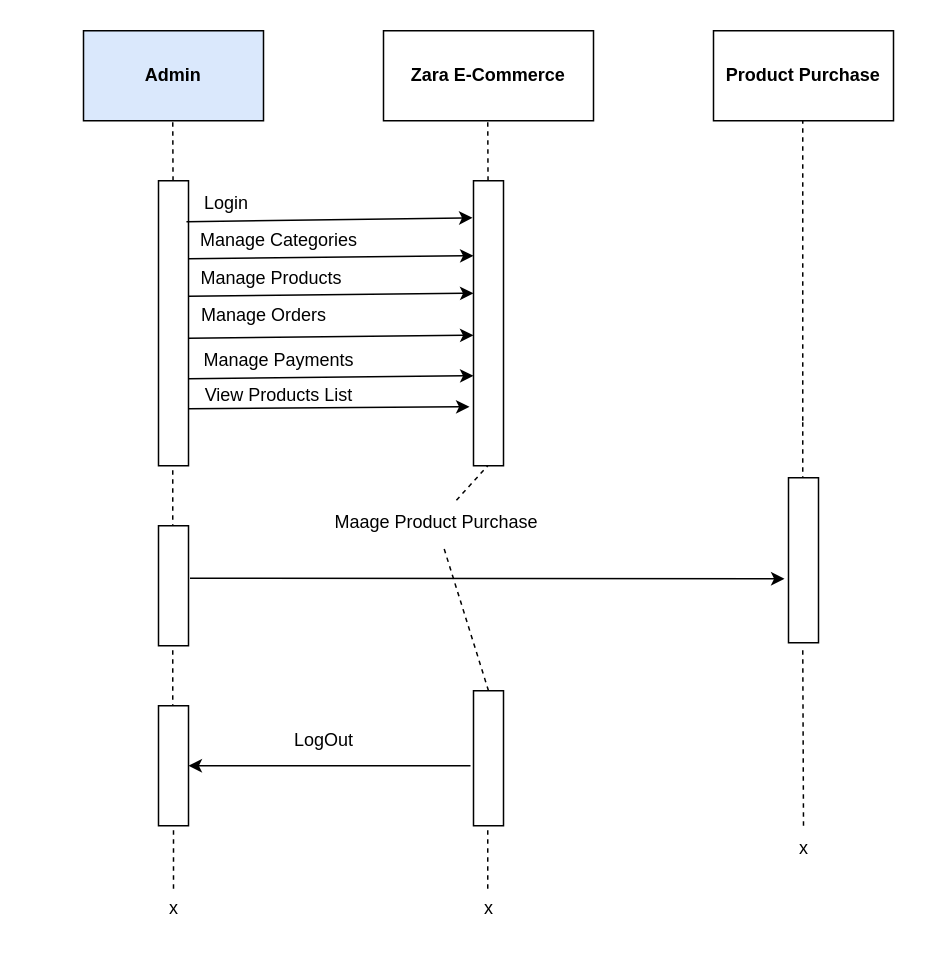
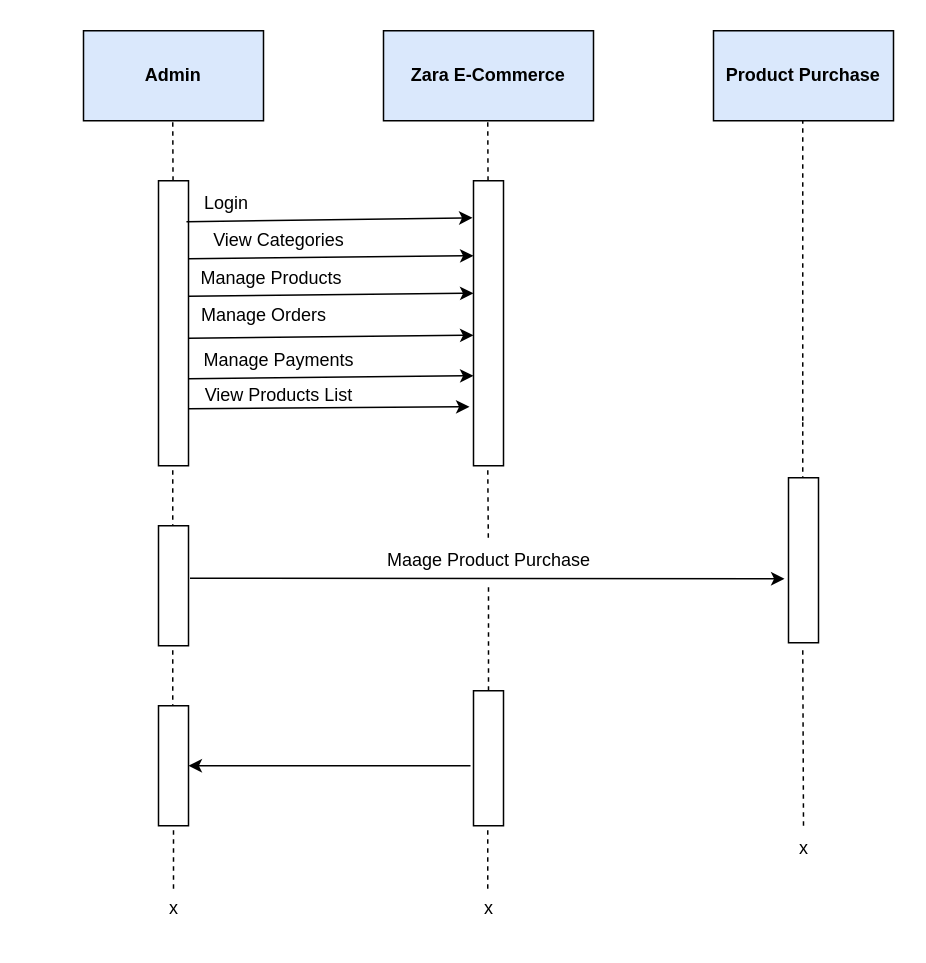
(488, 76) -> (488, 76)
(803, 76) -> (803, 76)
(279, 241) -> (279, 241)
(436, 523) -> (488, 560)
(323, 740) -> none
